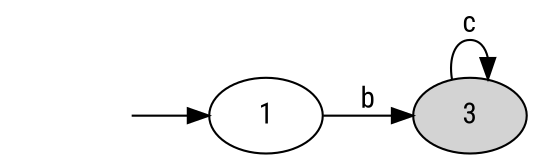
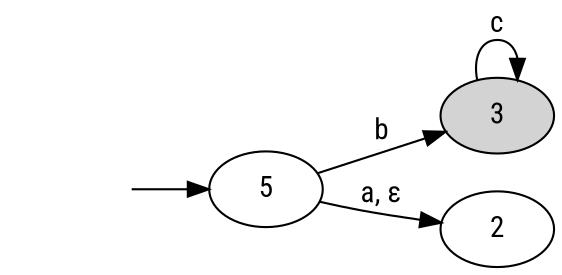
(266, 116) -> (266, 189)
none -> (497, 229)
